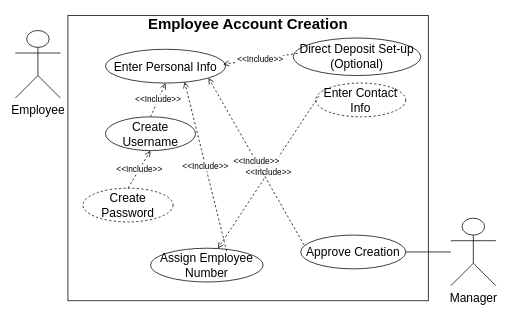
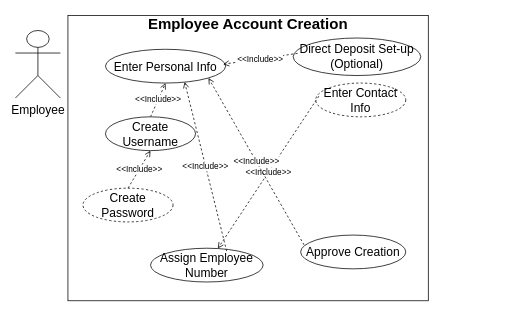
(428, 252) -> none
(473, 252) -> none
